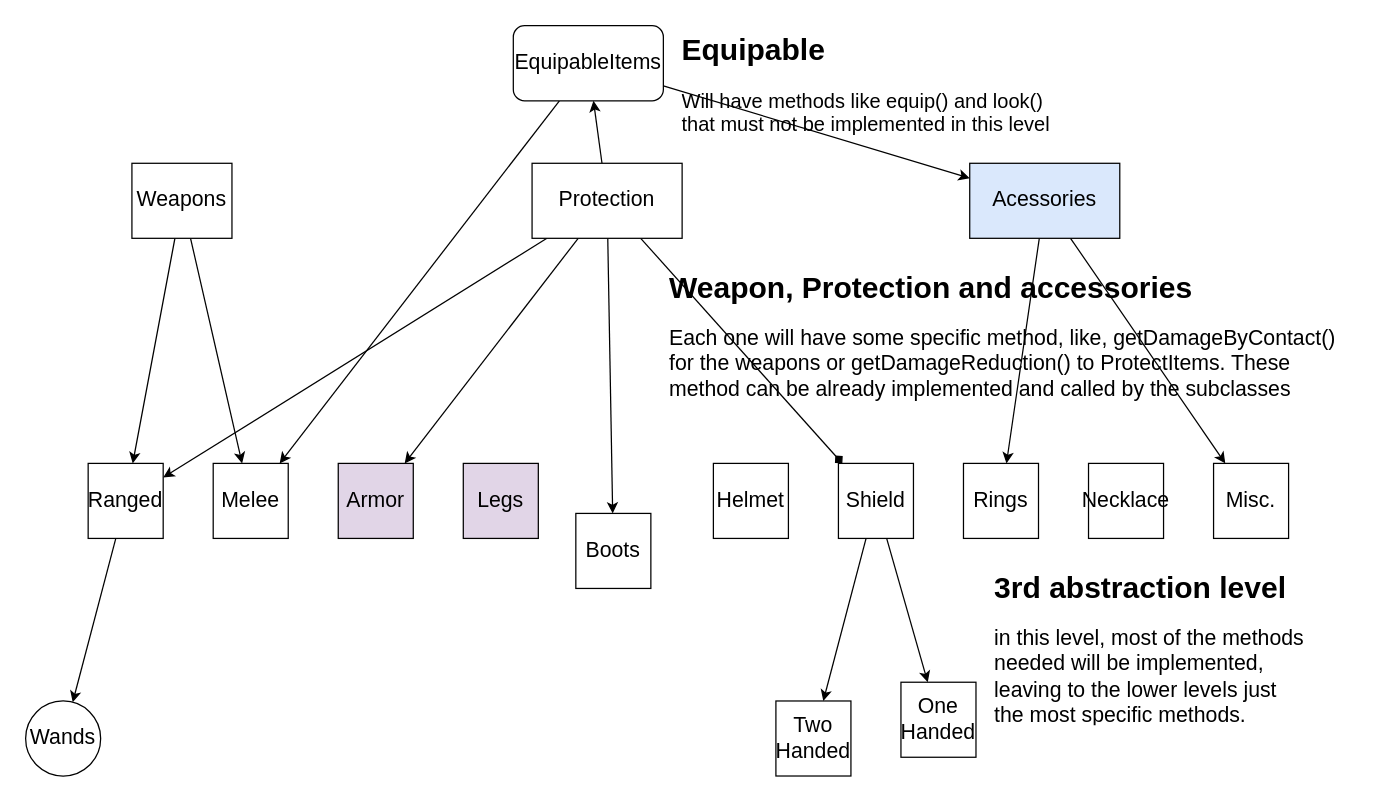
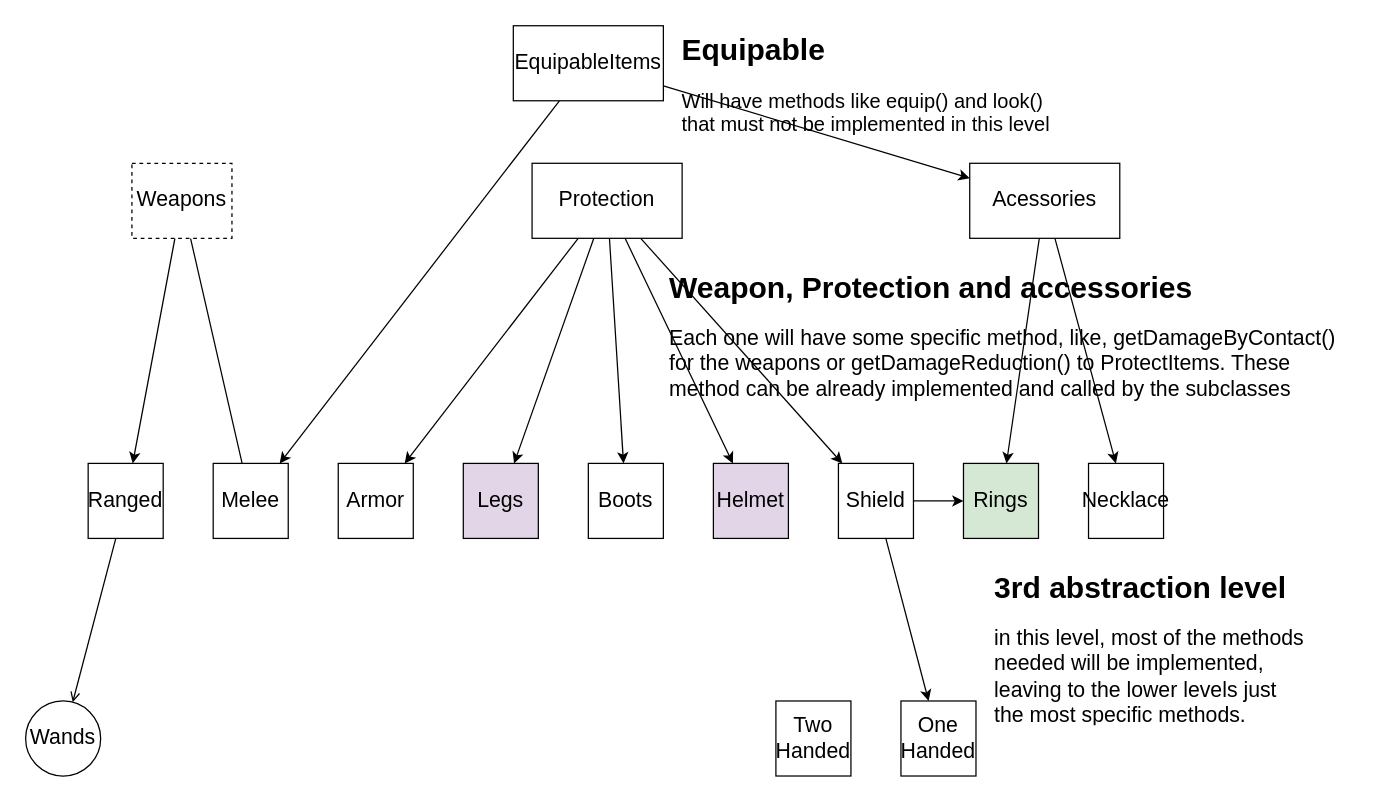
(588, 63) -> (588, 63)
(598, 136) -> (677, 347)
(182, 201) -> (182, 201)
(1044, 201) -> (1044, 201)
none -> (1084, 346)
(1145, 347) -> none
(265, 414) -> (555, 347)
(240, 453) -> (241, 457)
(835, 455) -> (835, 456)
(376, 501) -> (376, 501)
(751, 501) -> (751, 501)
(1001, 501) -> (1001, 501)
(1251, 501) -> none
(613, 551) -> (626, 501)
(845, 616) -> (934, 501)
(75, 692) -> (75, 694)
(938, 719) -> (938, 738)
